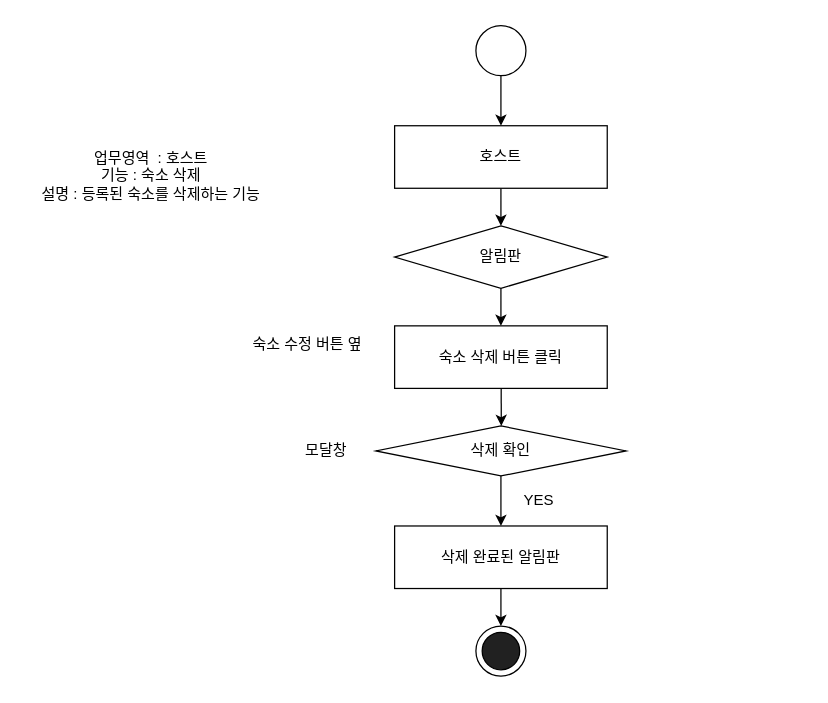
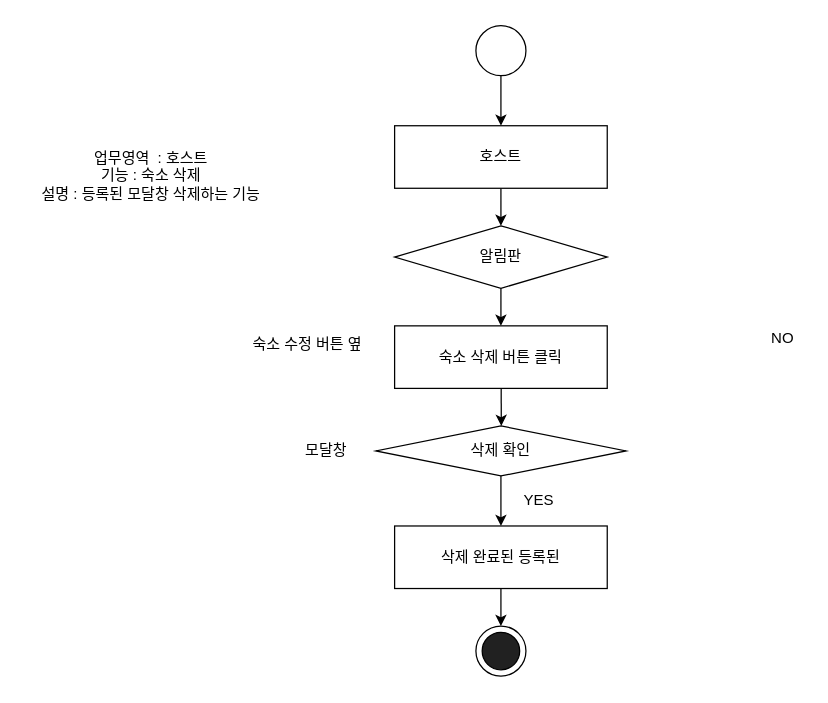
(151, 176) -> (151, 176)
none -> (782, 338)
(501, 557) -> (501, 557)
